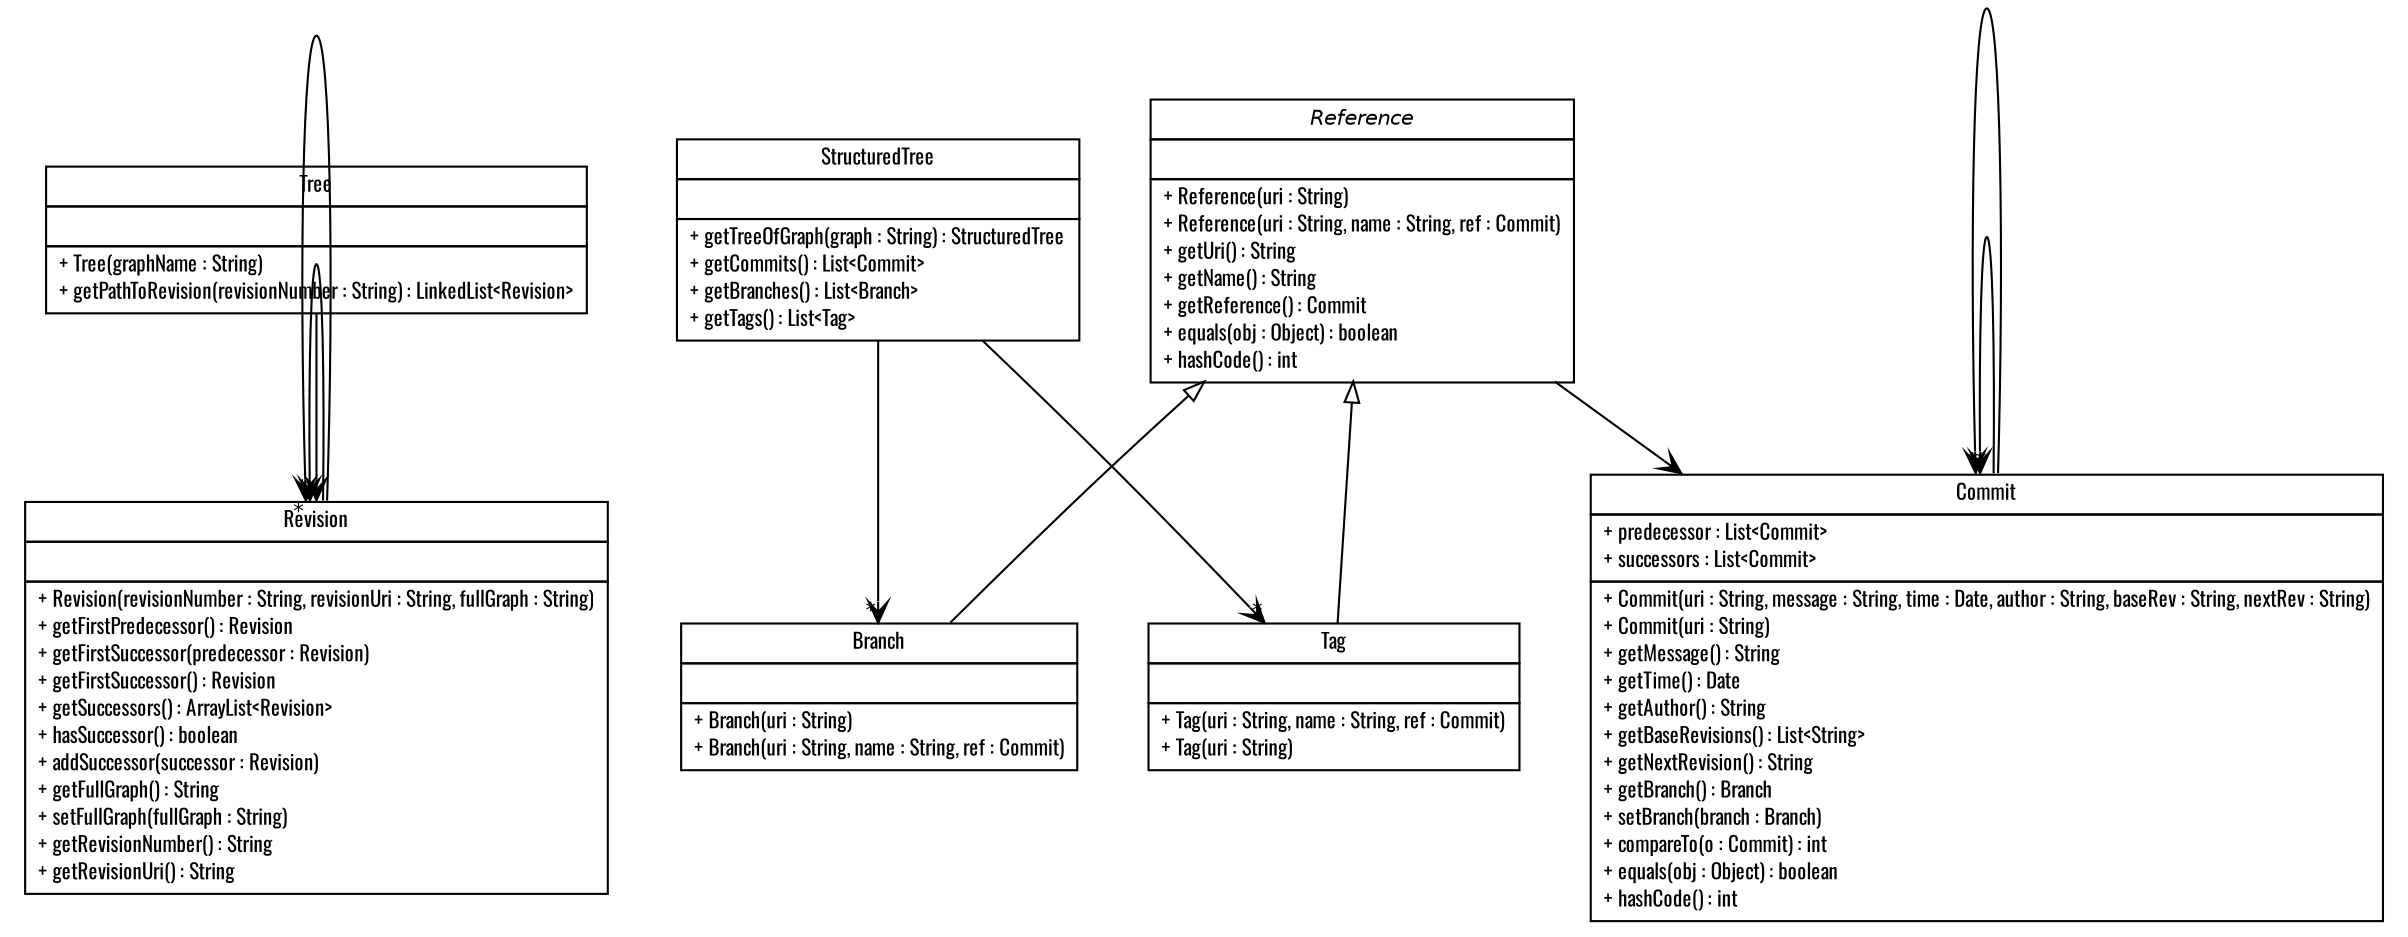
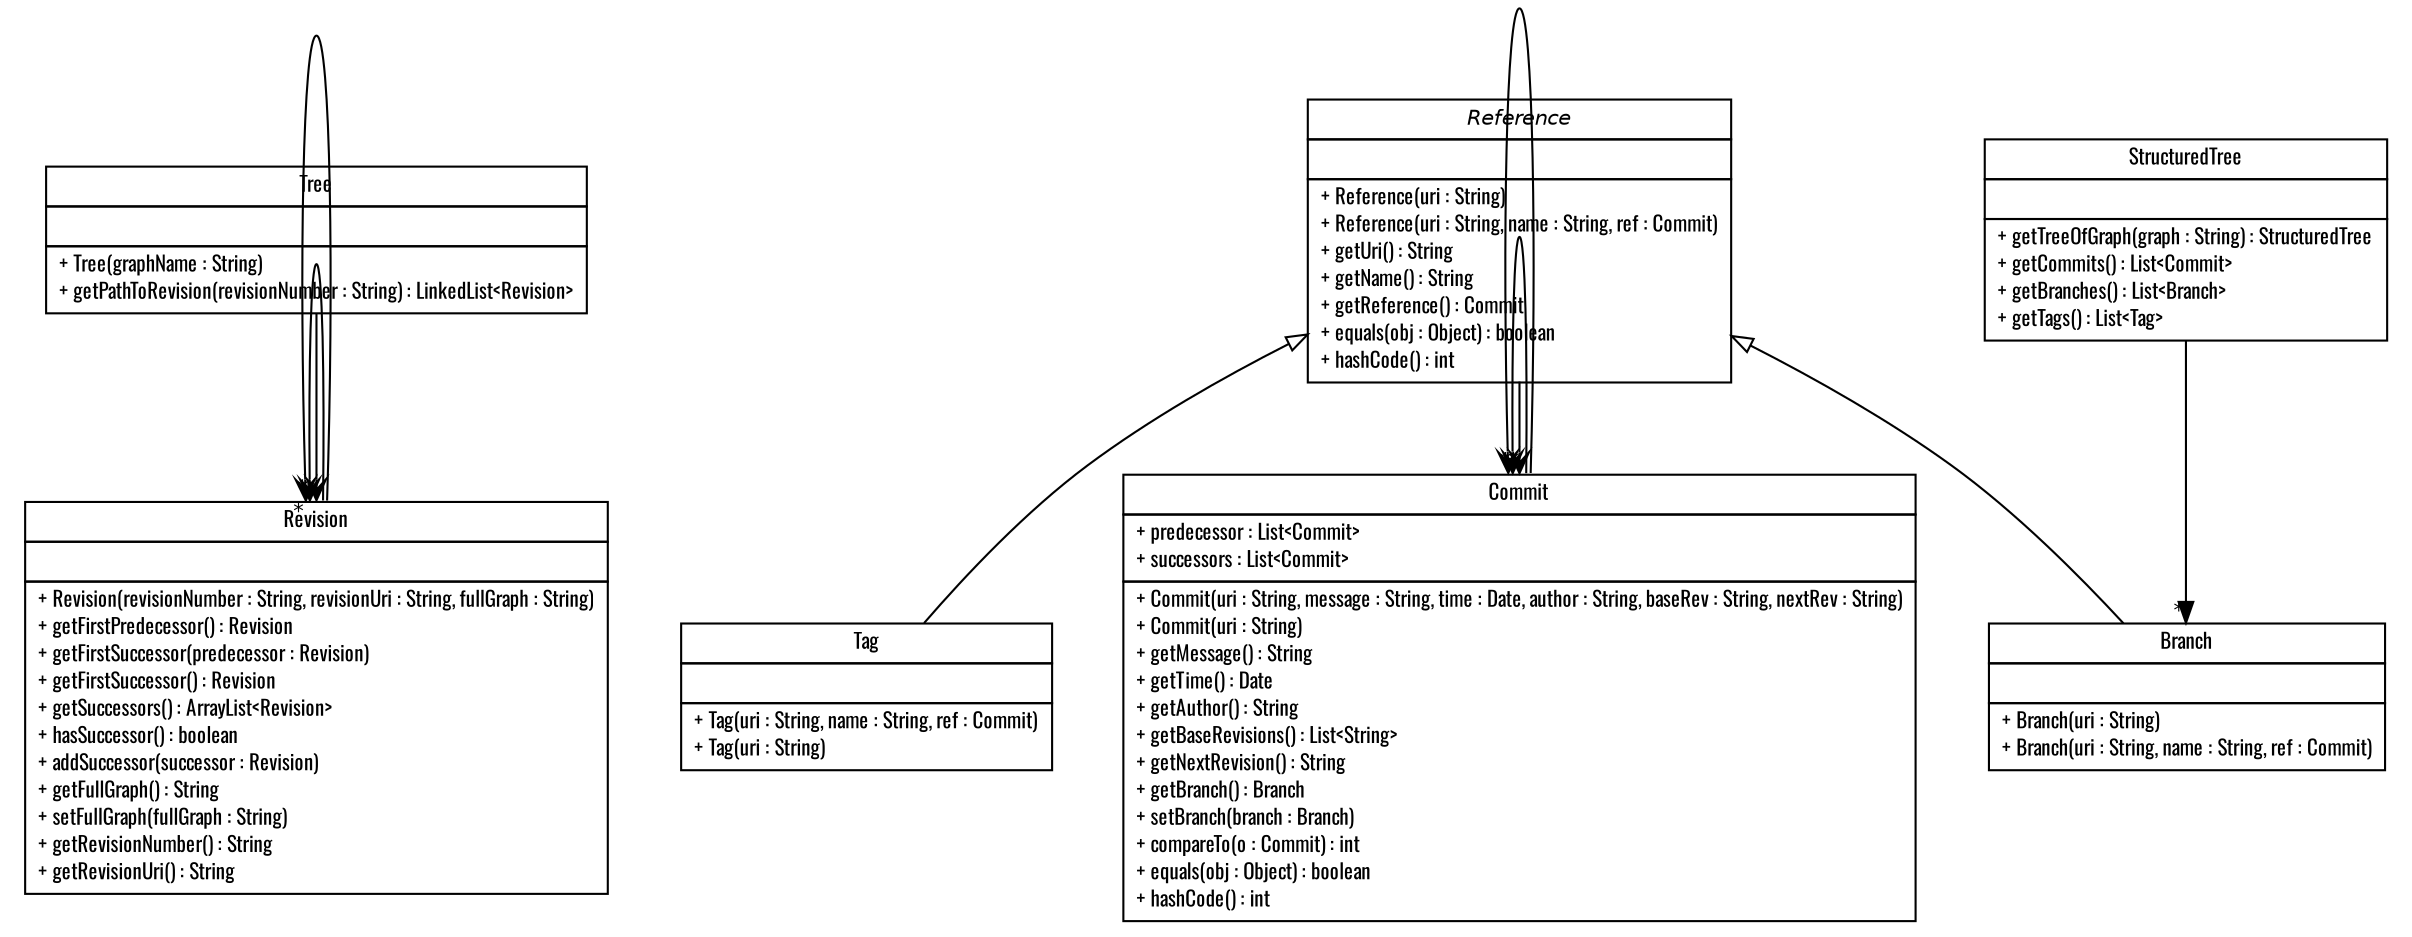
(878, 471) -> (2186, 471)
(1125, 479) -> none
